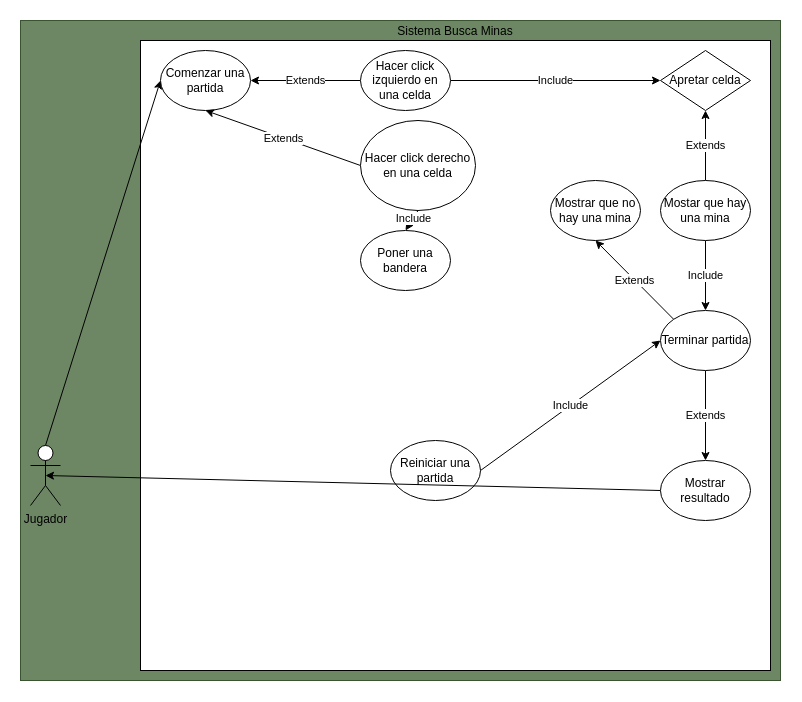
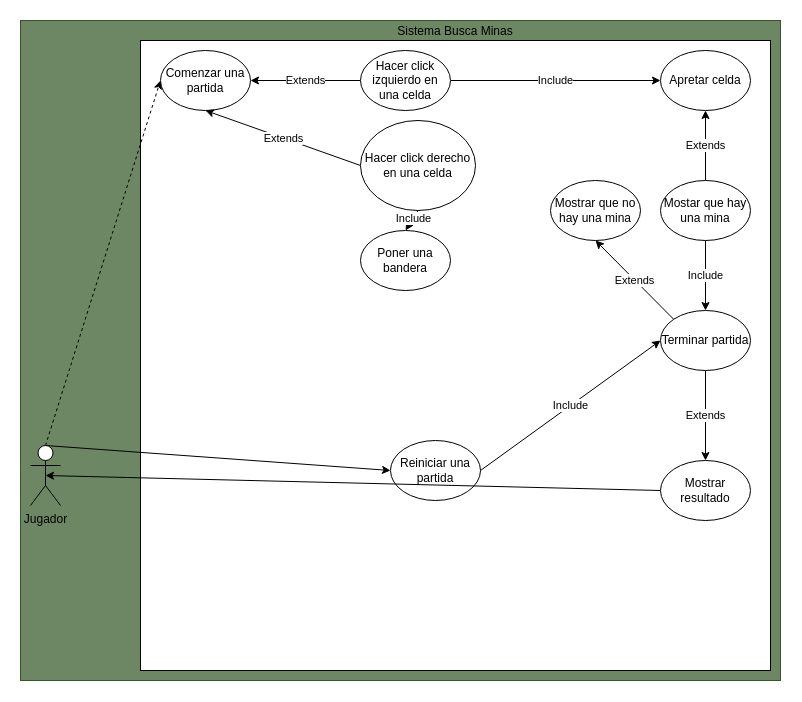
(706, 81) -> (706, 81)
(150, 113) -> (150, 113)
none -> (261, 461)
